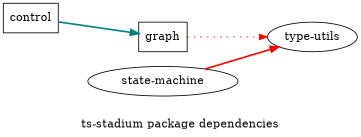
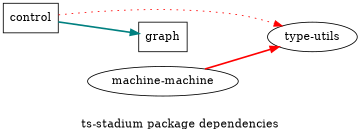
(223, 37) -> (167, 10)
(163, 81) -> (163, 81)
